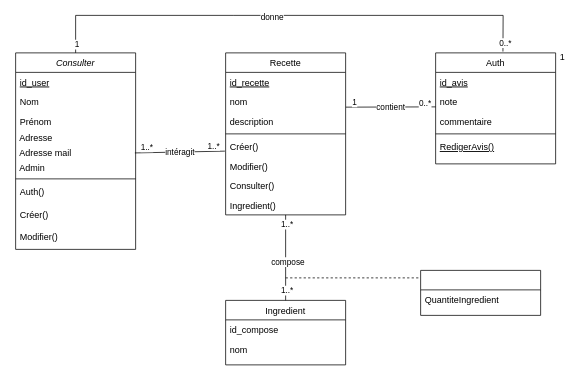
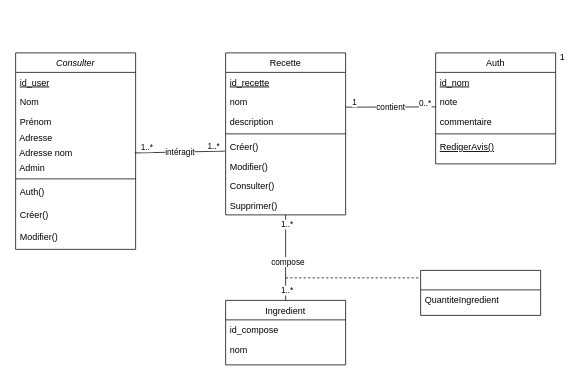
(277, 15) -> none
(455, 83) -> (453, 83)
(44, 153) -> (43, 153)
(259, 206) -> (256, 206)
